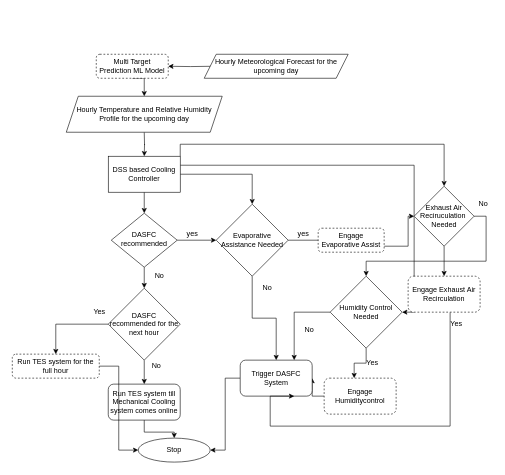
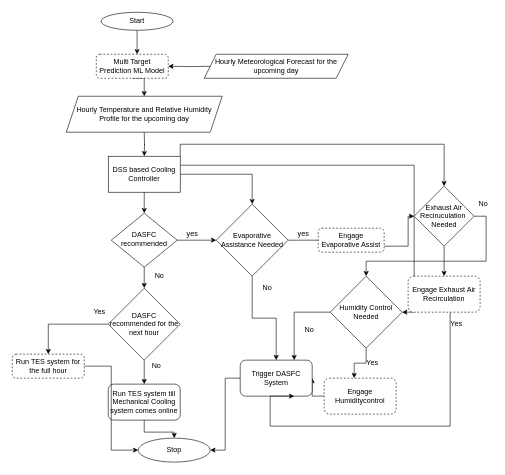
none -> (137, 21)
none -> (137, 48)
(56, 366) -> (48, 366)
